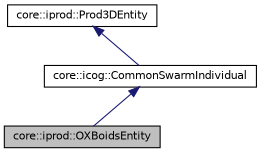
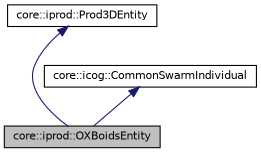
(120, 50) -> (33, 82)
